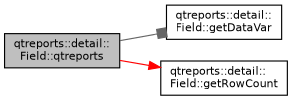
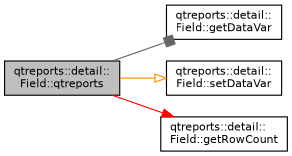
none -> (224, 78)
